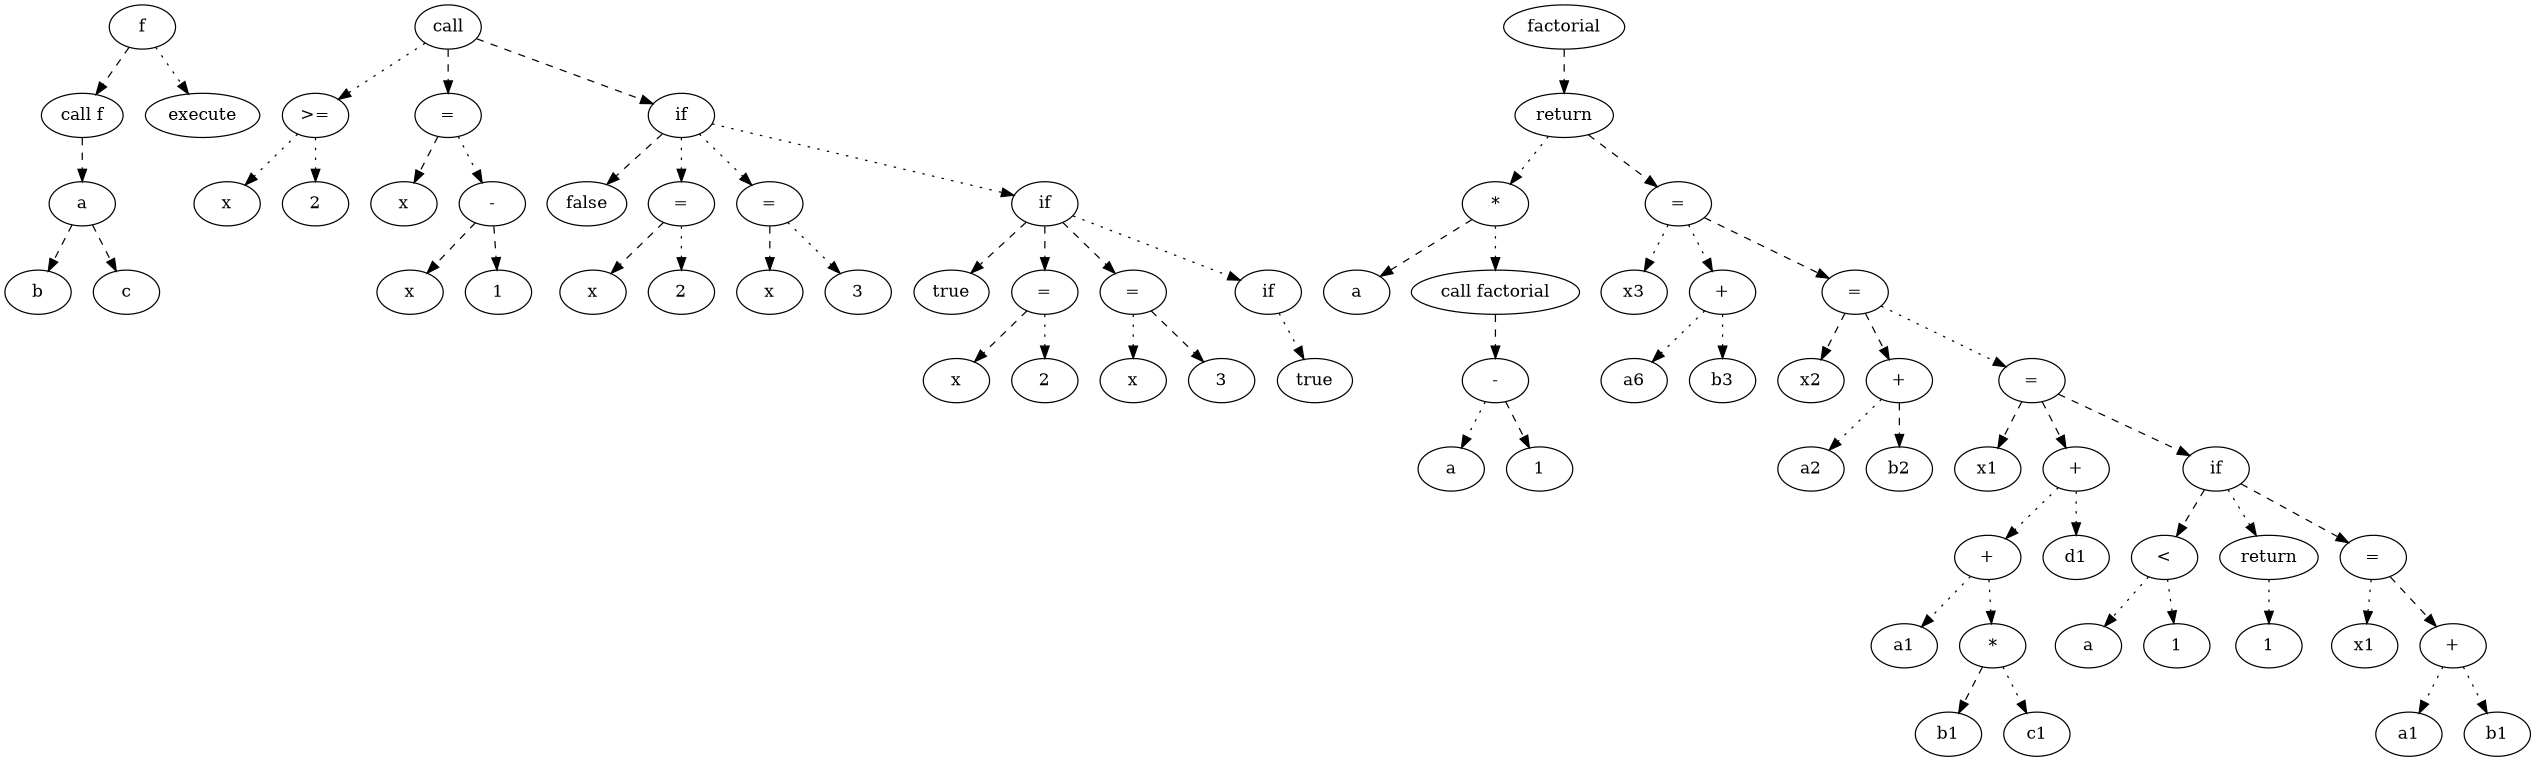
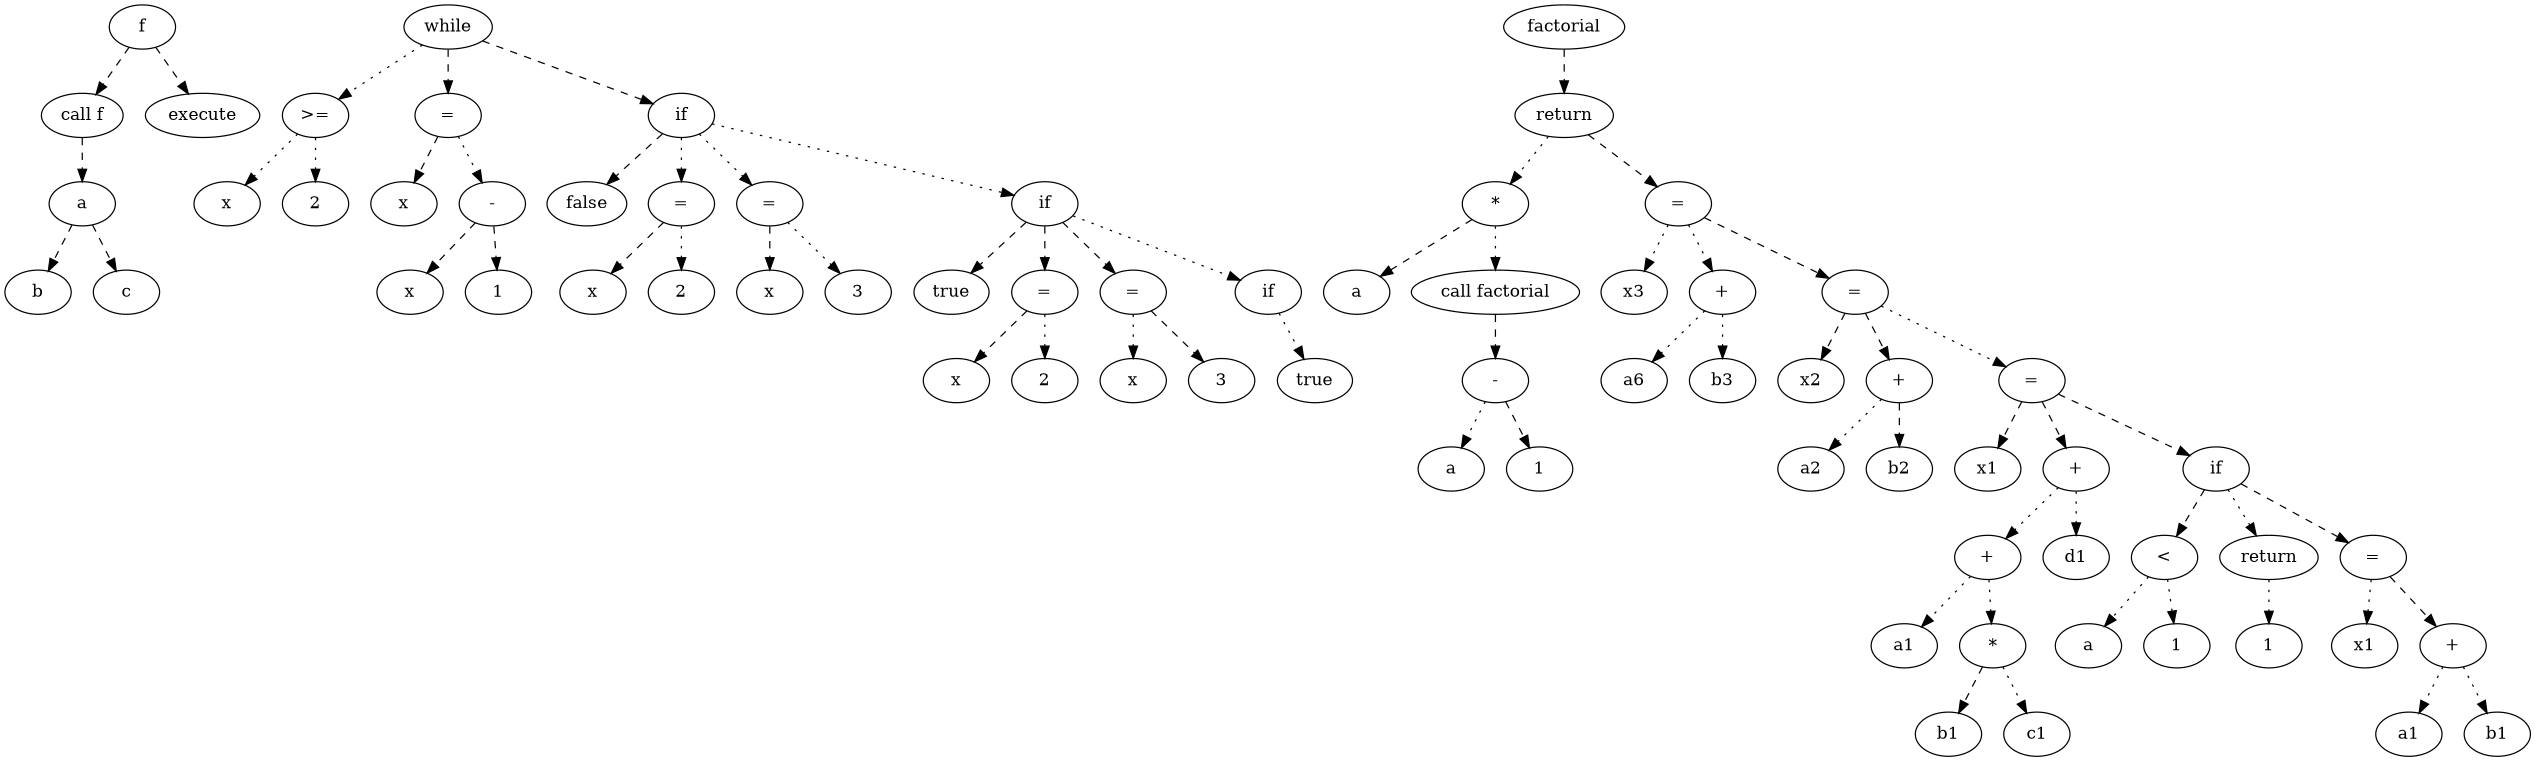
(448, 27) -> (448, 27)
(169, 66) -> (169, 66)
